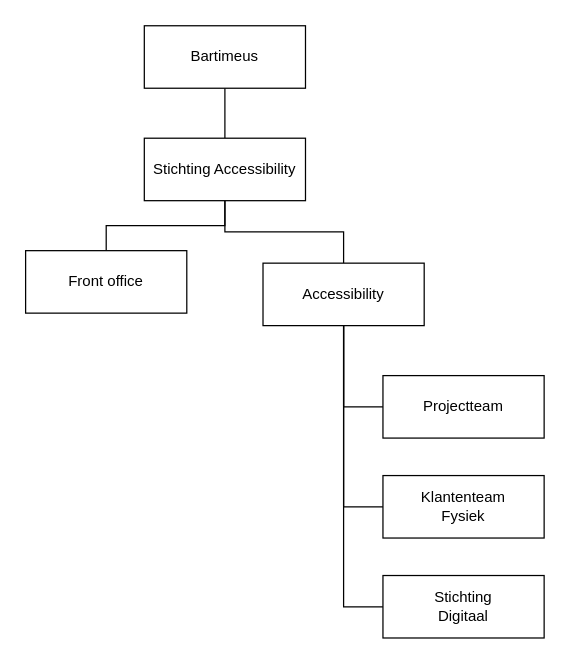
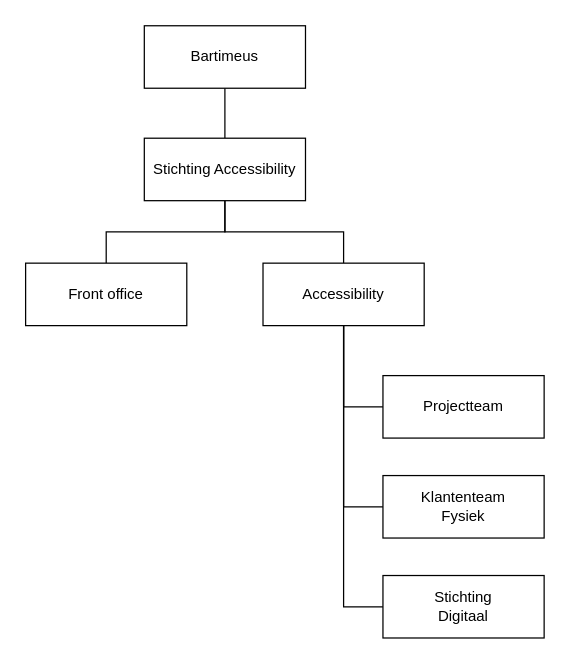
(106, 282) -> (106, 294)
